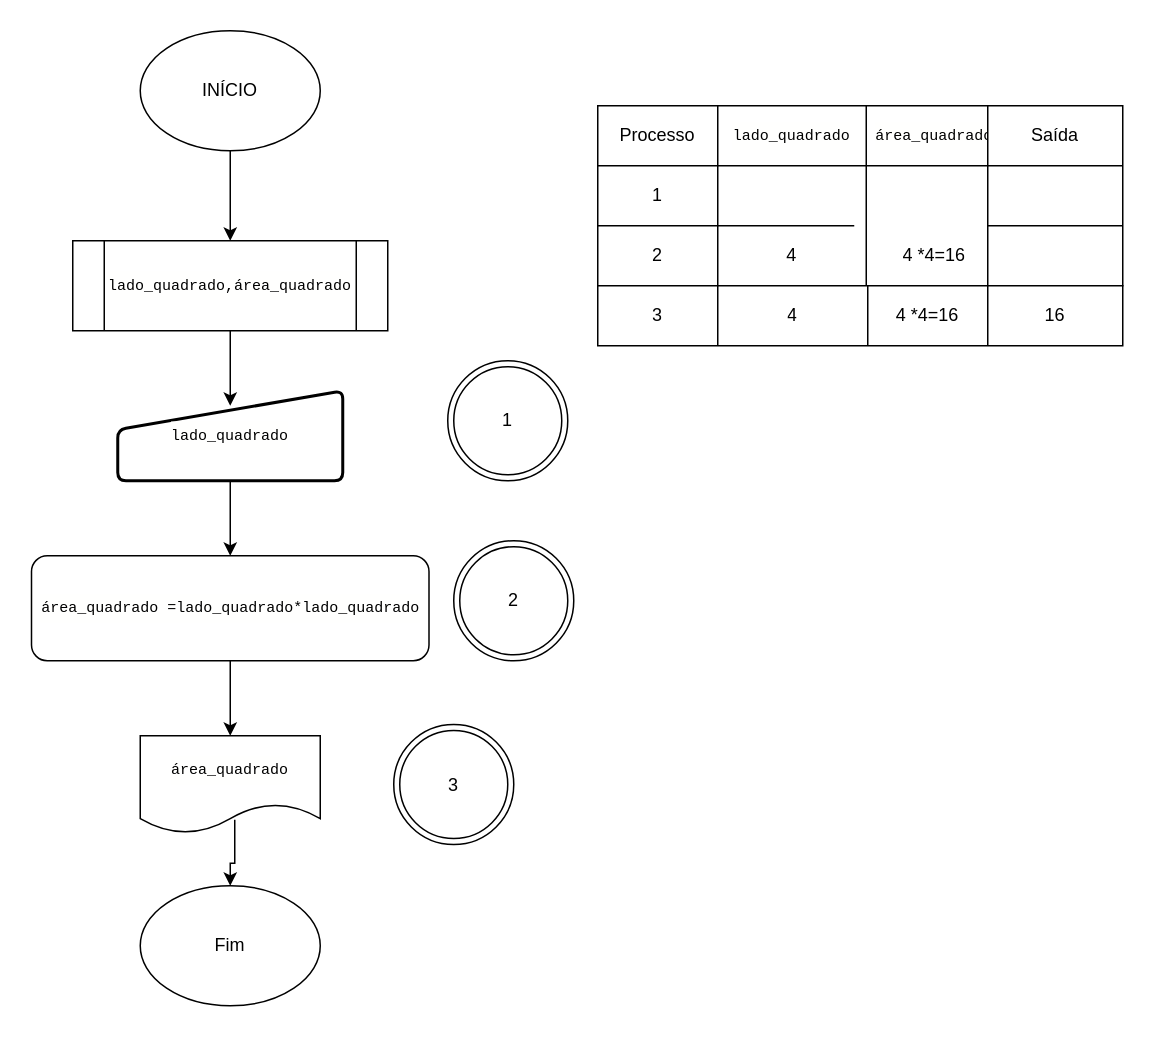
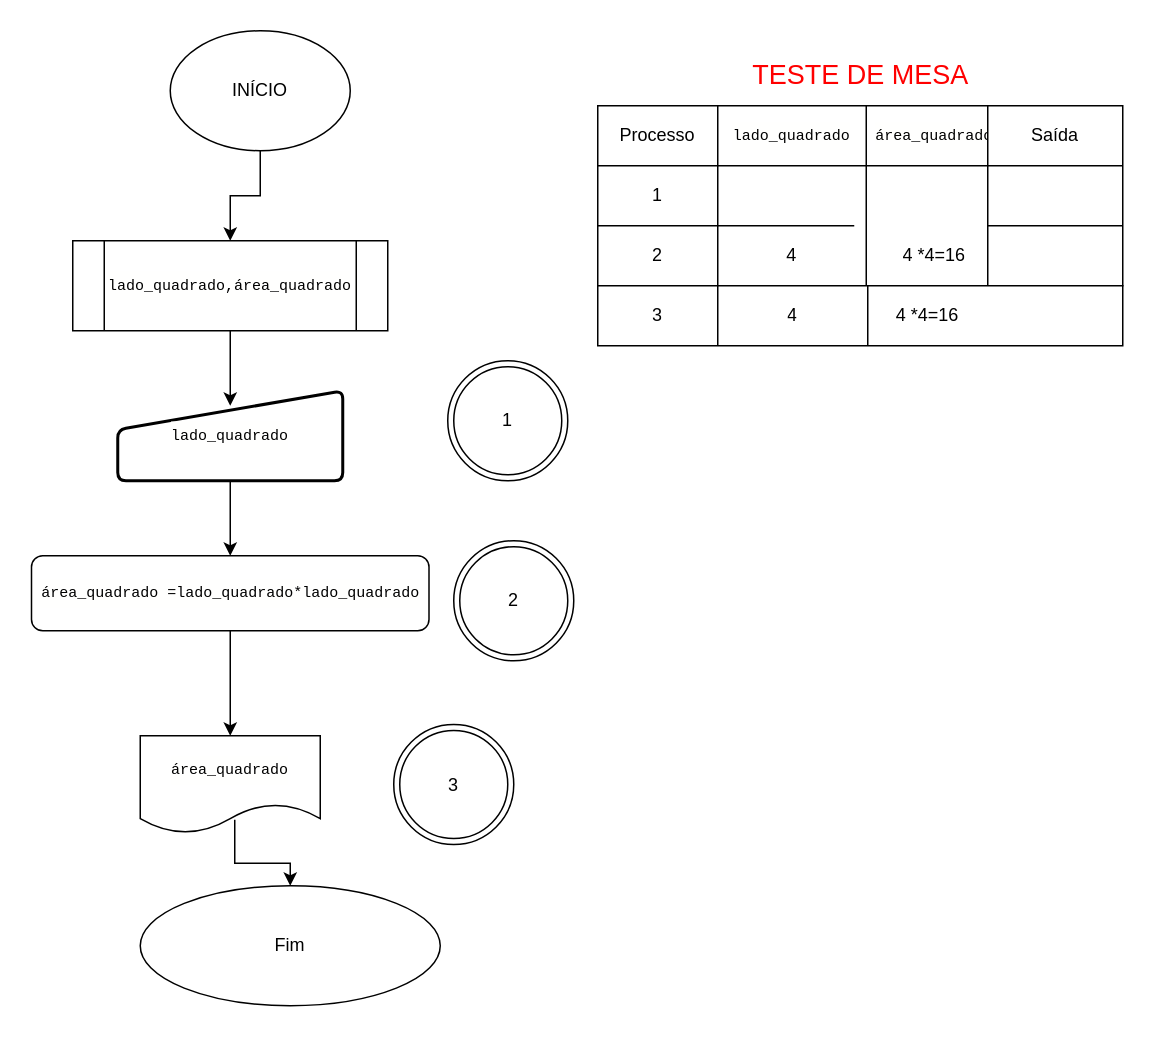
none -> (860, 76)
(230, 91) -> (260, 91)
(1055, 316) -> none
(230, 608) -> (230, 593)
(230, 946) -> (290, 946)
